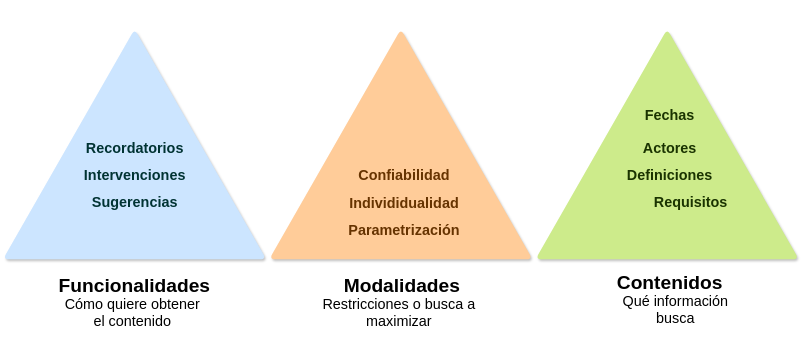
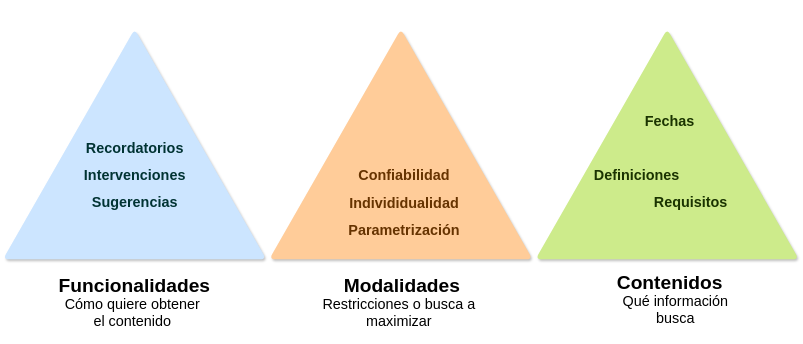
(670, 115) -> (670, 121)
(670, 148) -> none
(670, 176) -> (637, 176)
